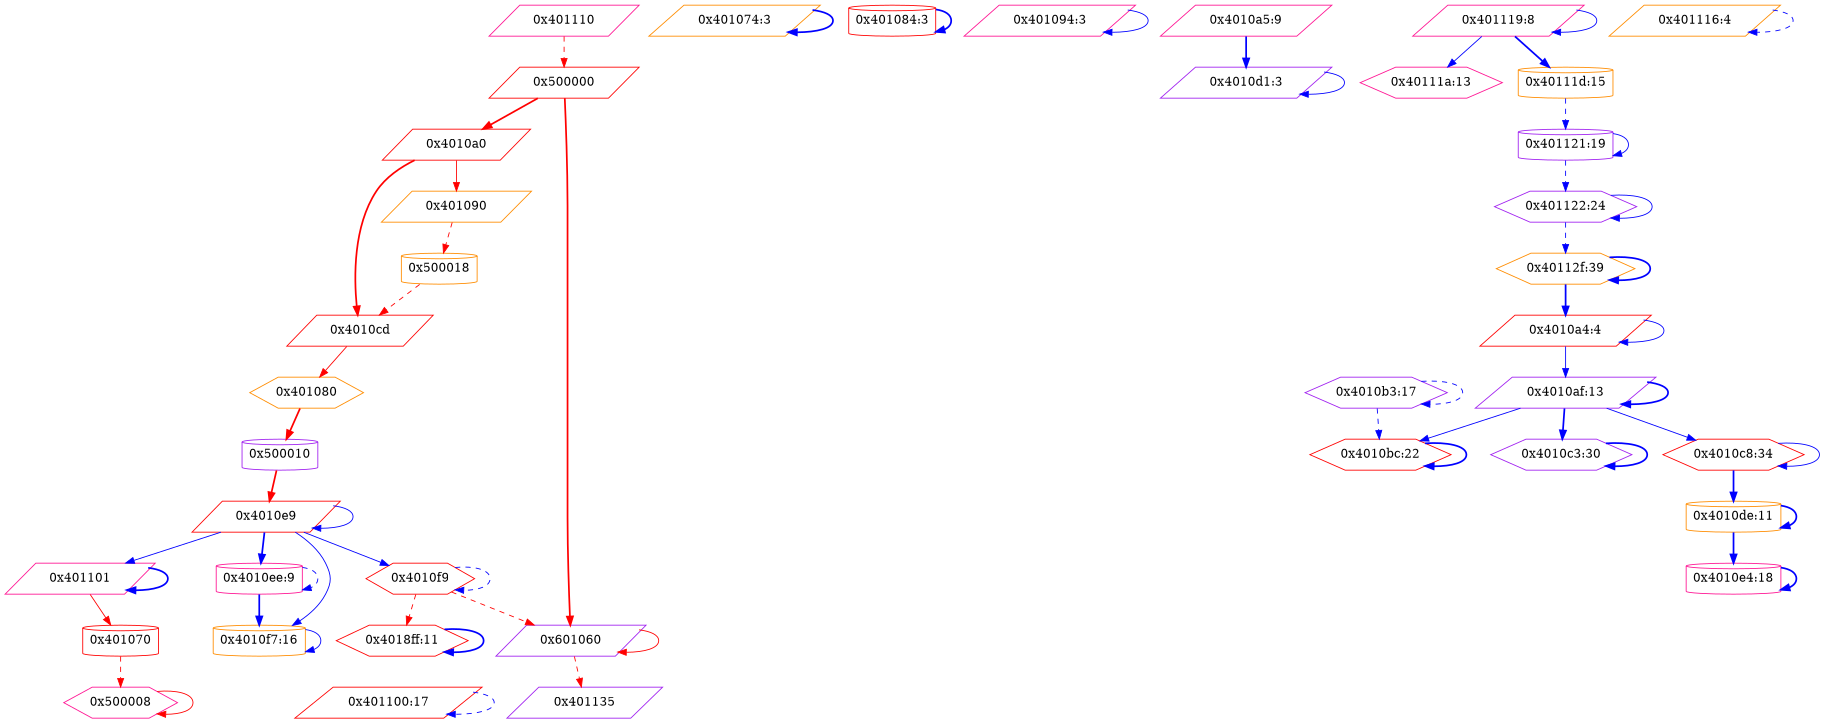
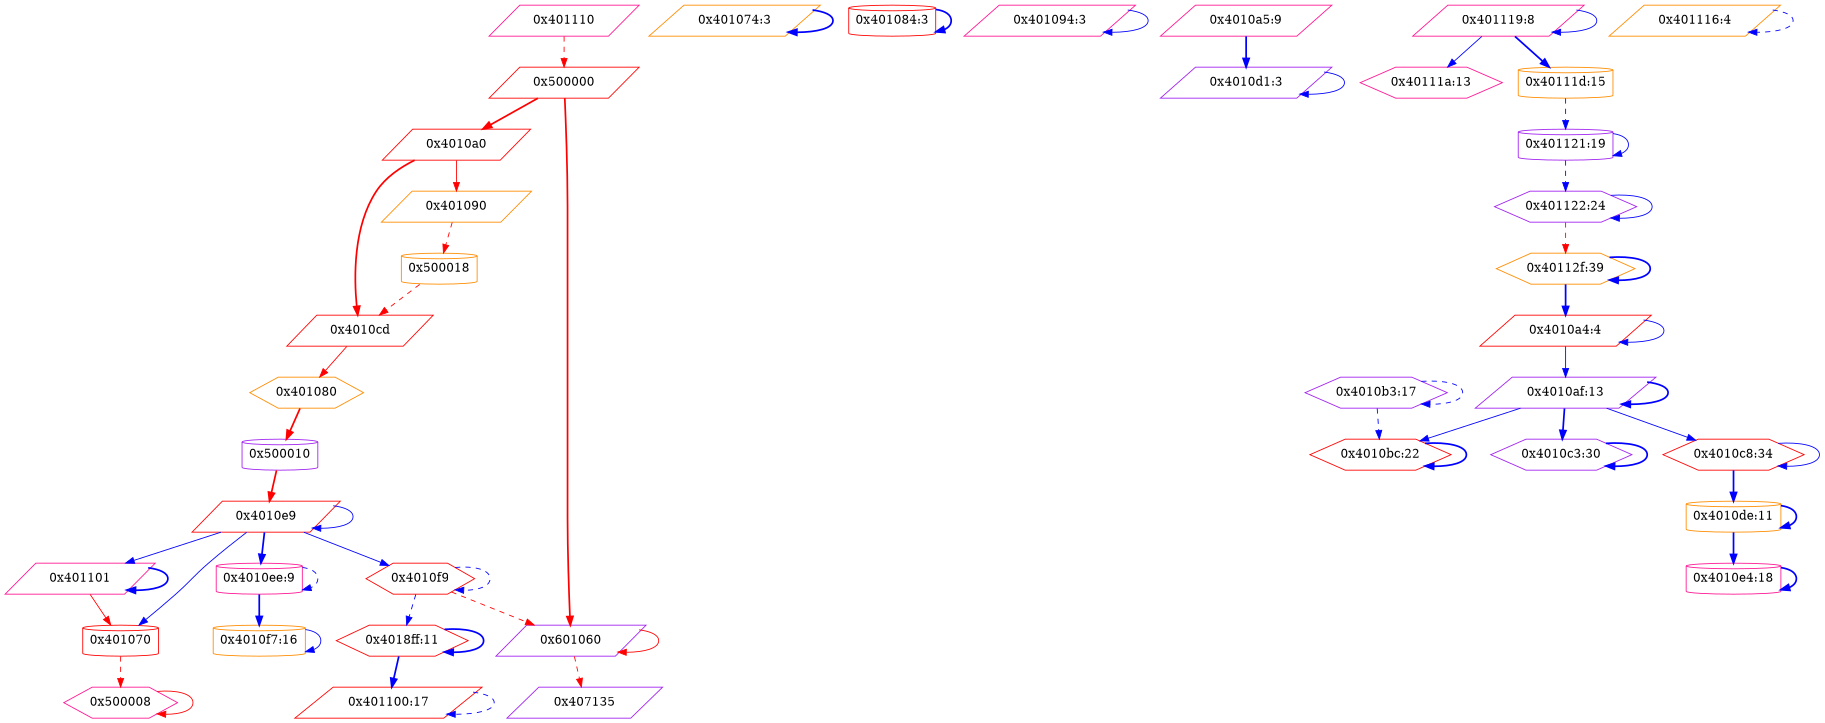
(1566, 233) -> (1566, 233)
(330, 575) -> (196, 575)
(412, 606) -> (412, 606)
none -> (396, 667)
(585, 703) -> (585, 703)
